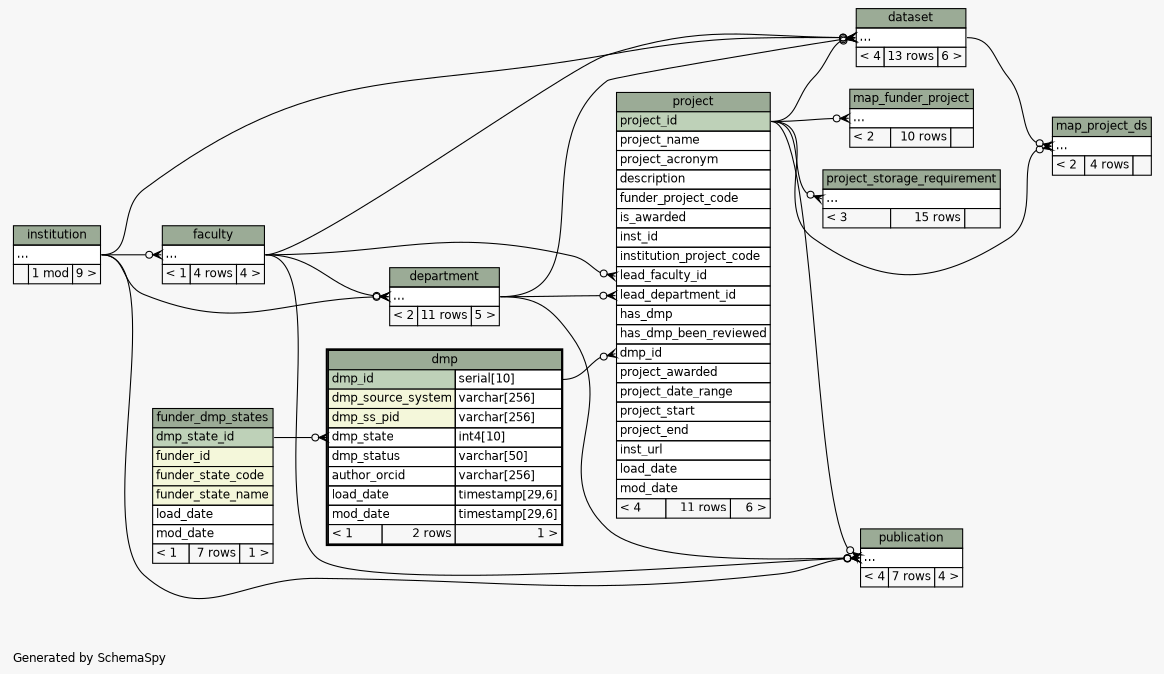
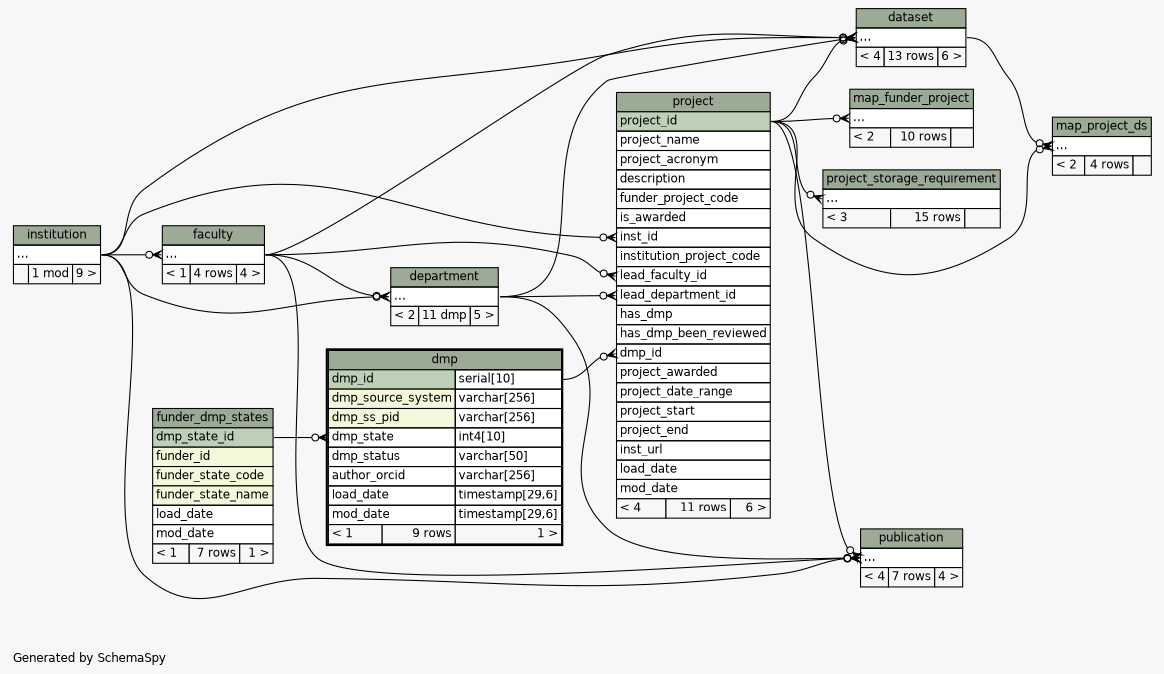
none -> (341, 190)
(445, 316) -> (445, 316)
(432, 534) -> (432, 534)
